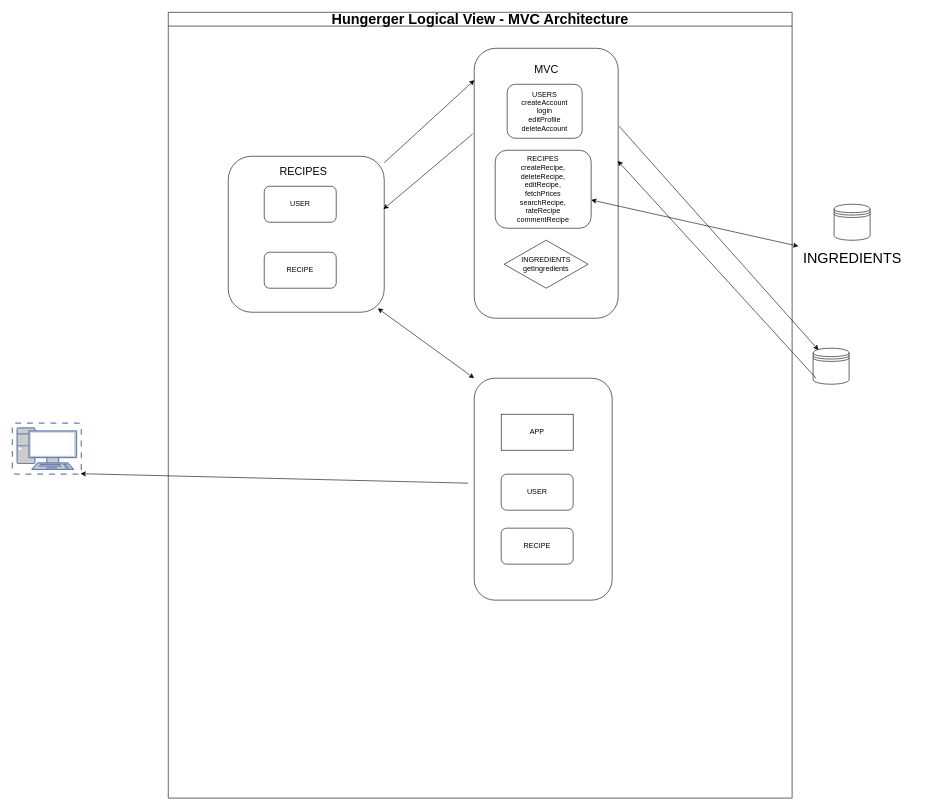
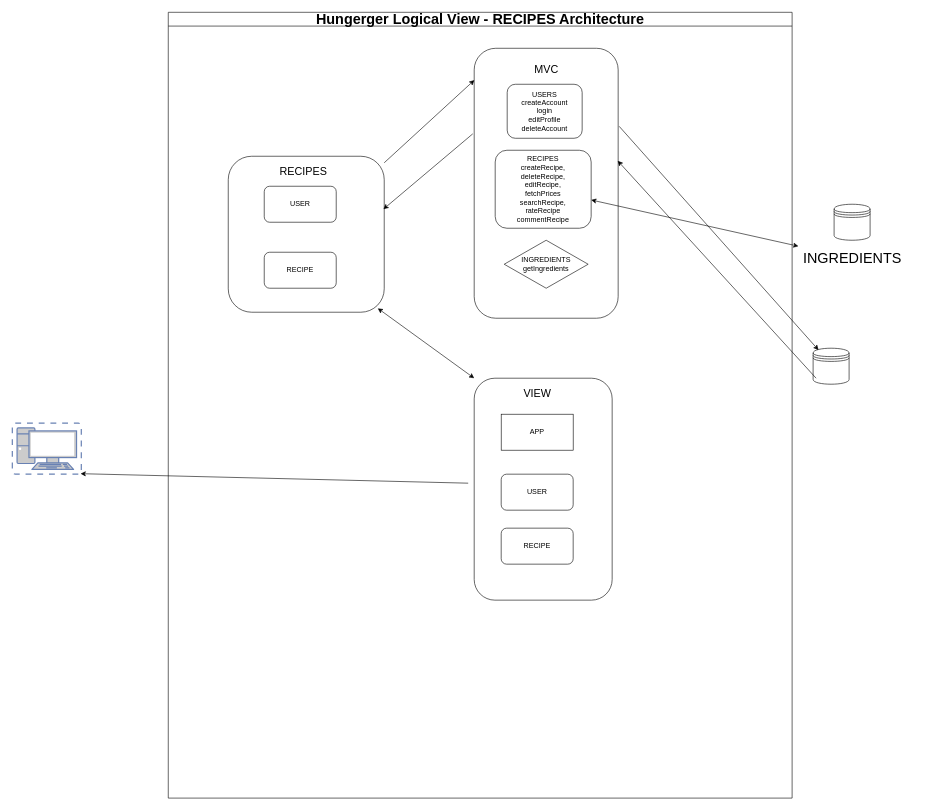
(480, 20) -> (480, 20)
none -> (537, 393)
